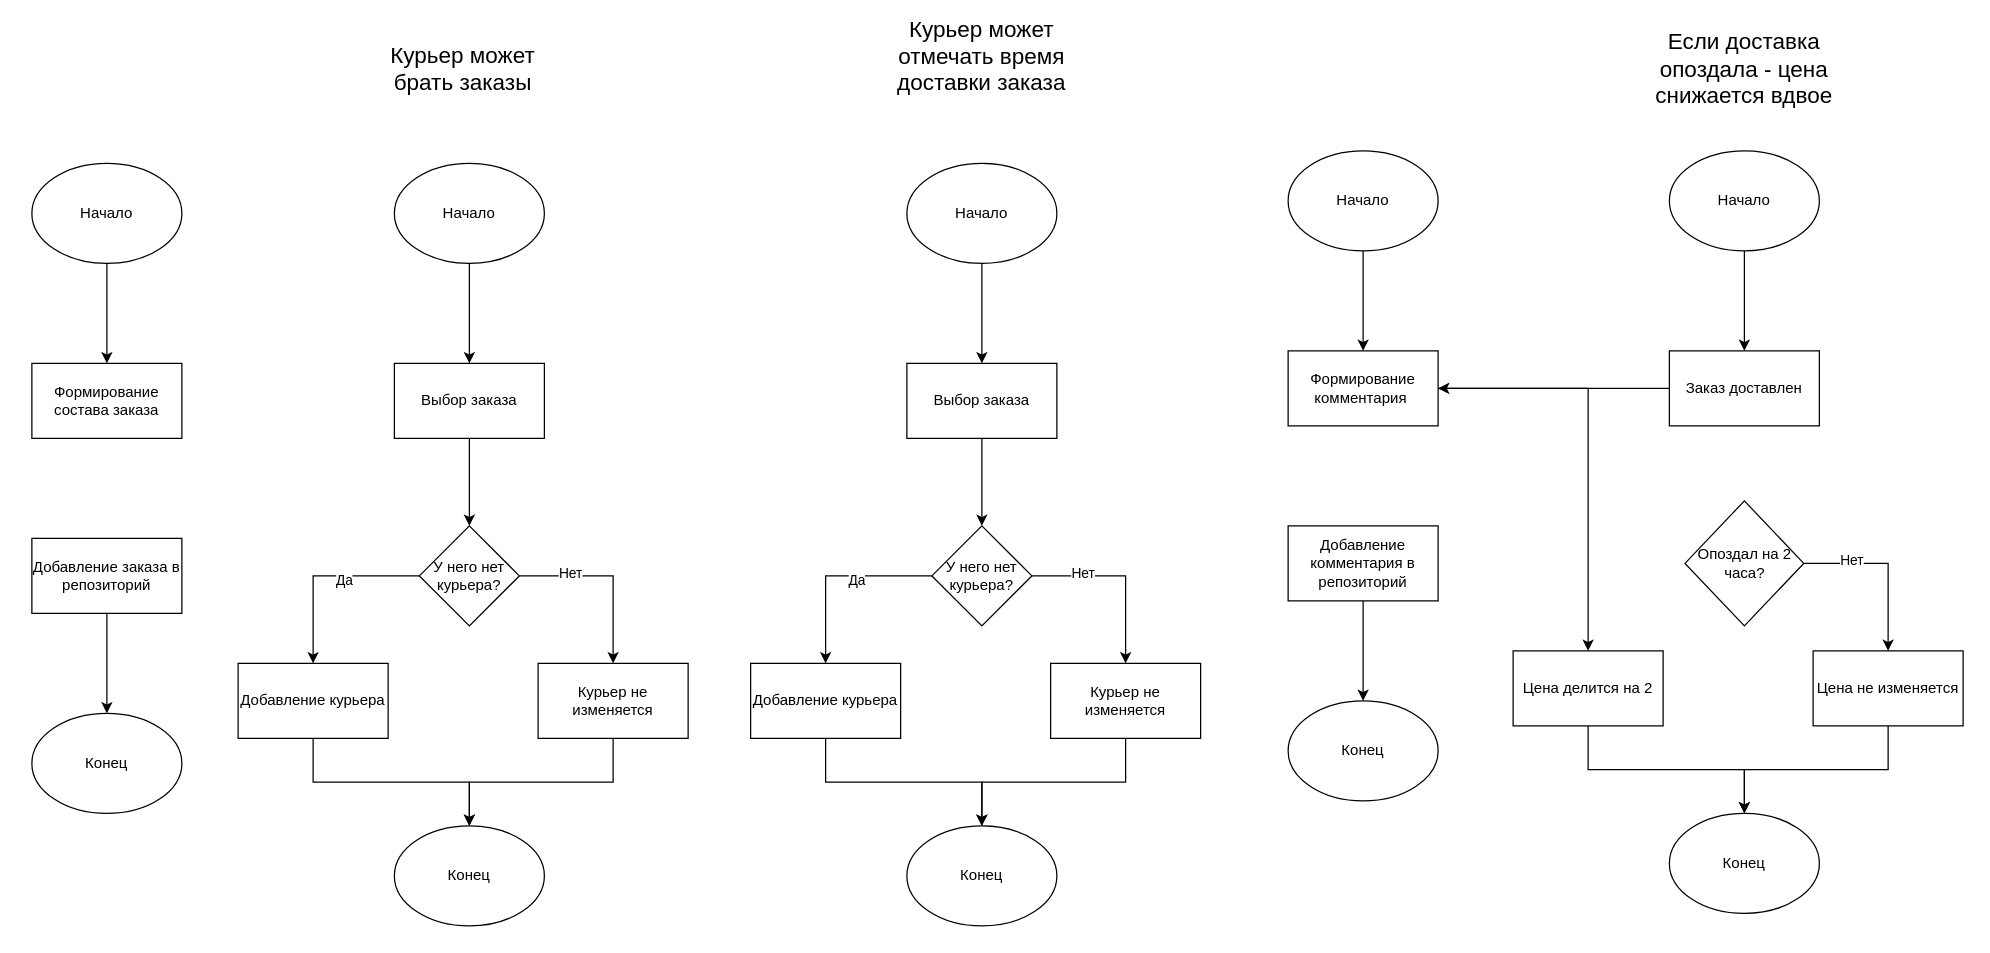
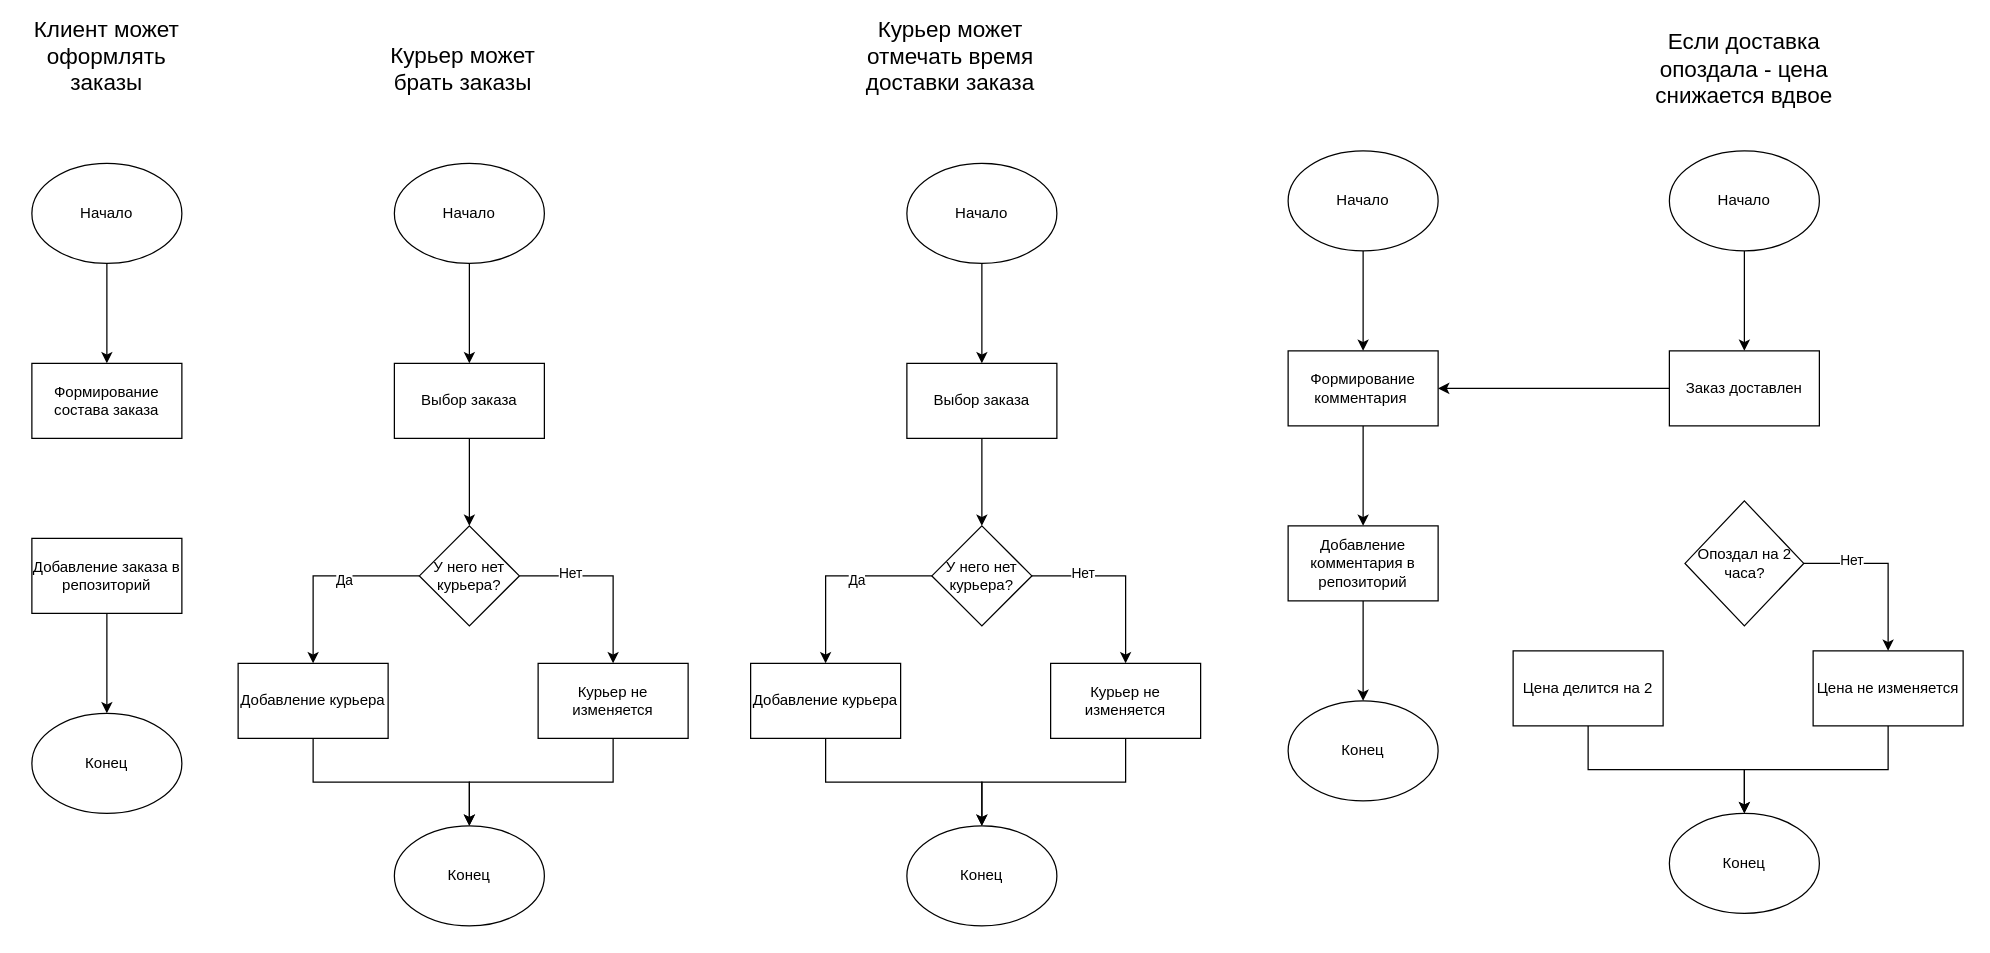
none -> (107, 57)
(982, 57) -> (951, 57)
(1588, 516) -> (1363, 472)
